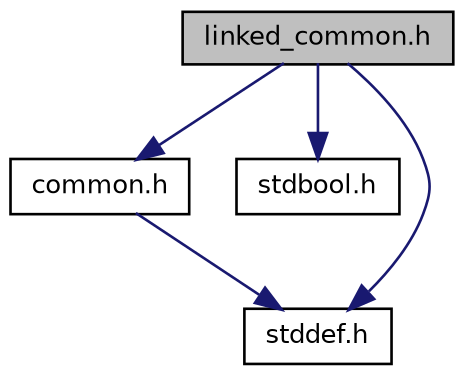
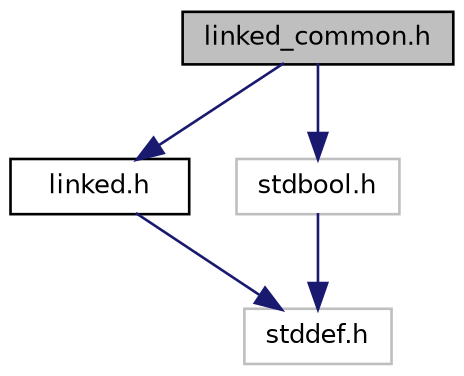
(428, 173) -> (318, 248)
(100, 187) -> (100, 187)
(318, 187) -> (318, 187)
(318, 336) -> (318, 336)
